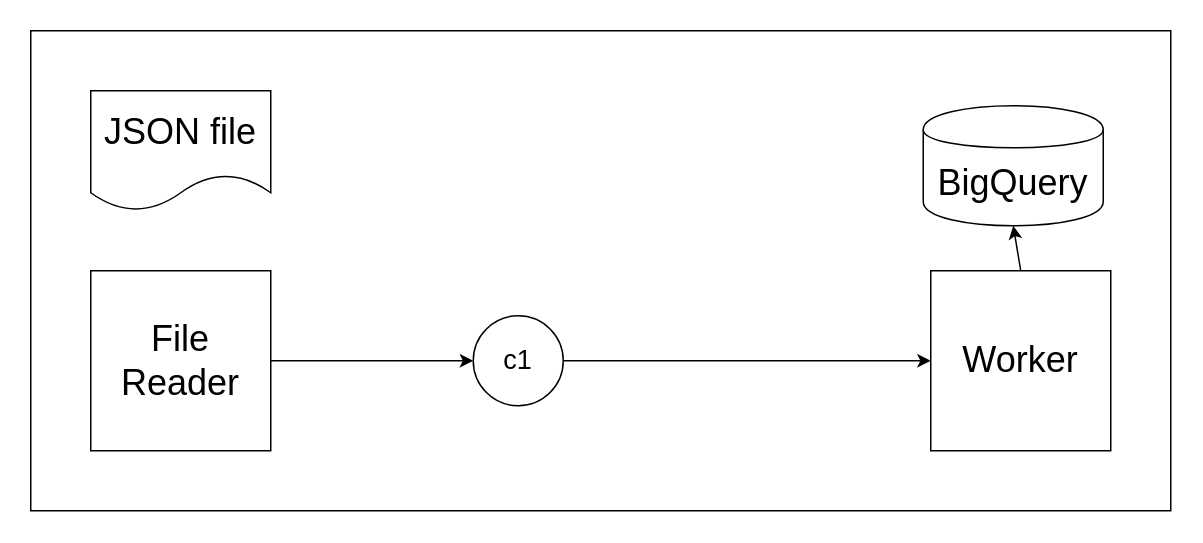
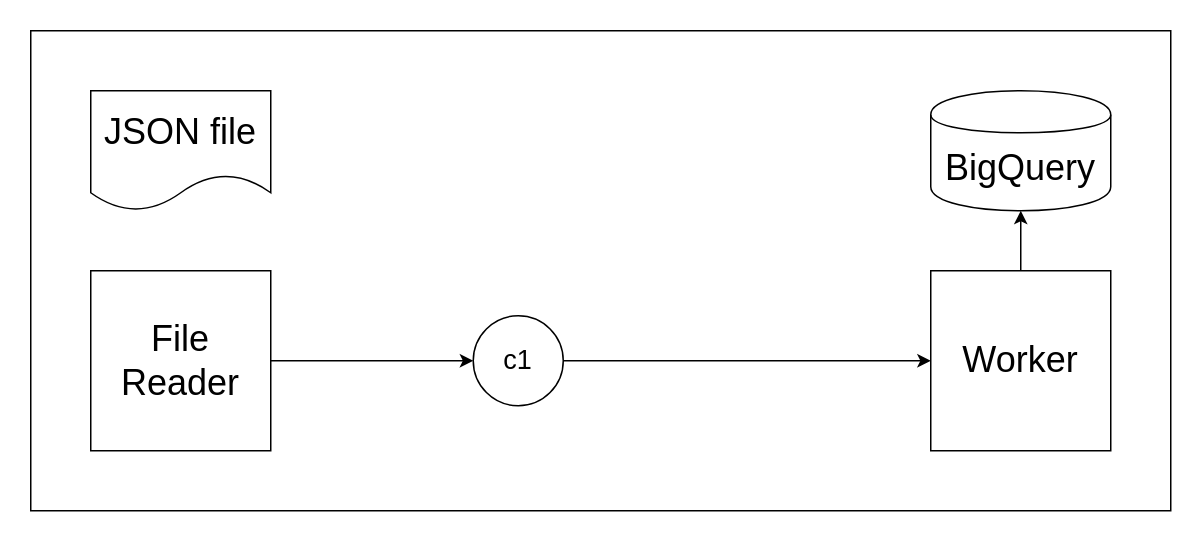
(1013, 166) -> (1021, 151)
